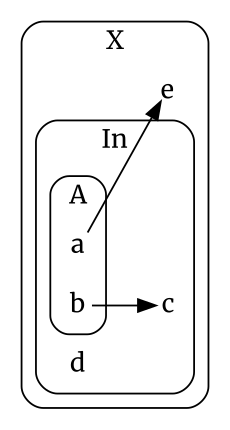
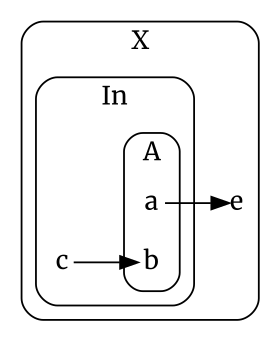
(117, 306) -> (97, 262)
(78, 365) -> none
